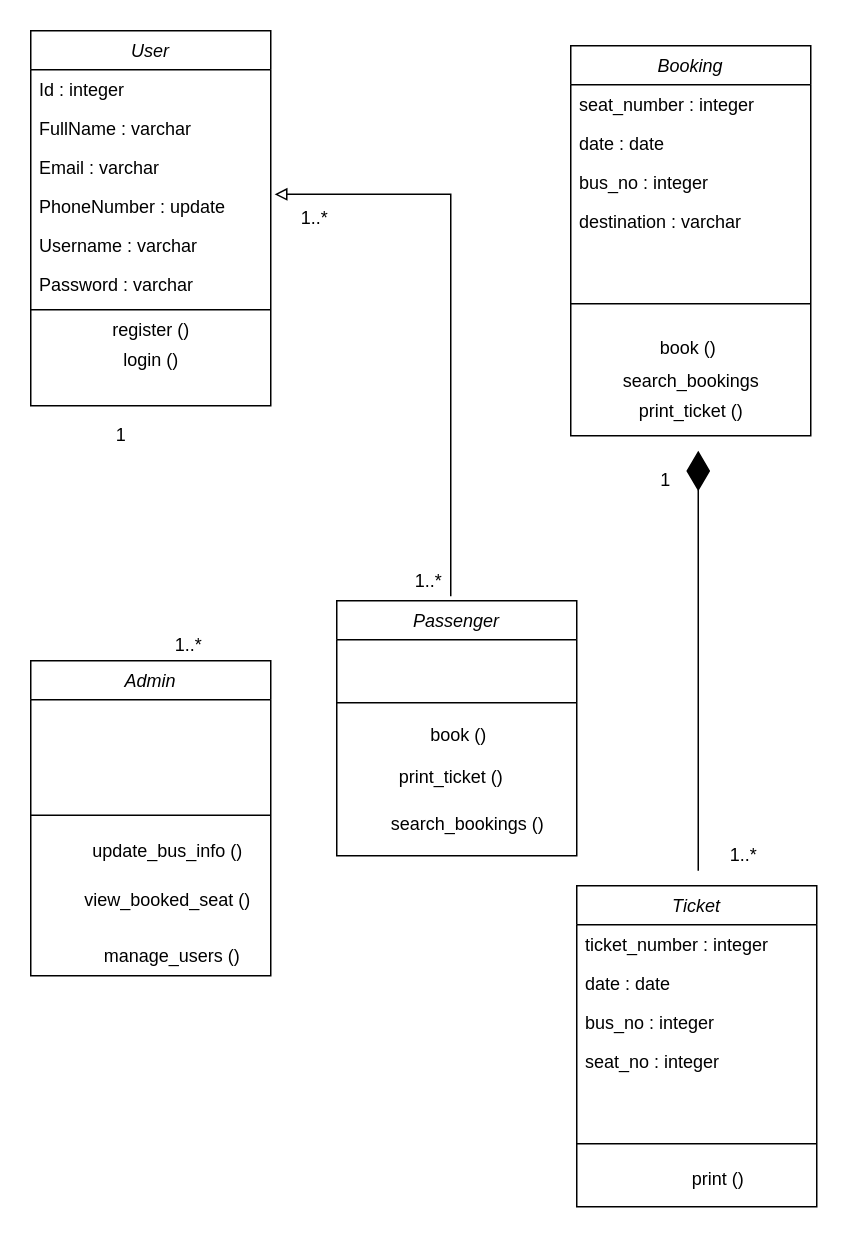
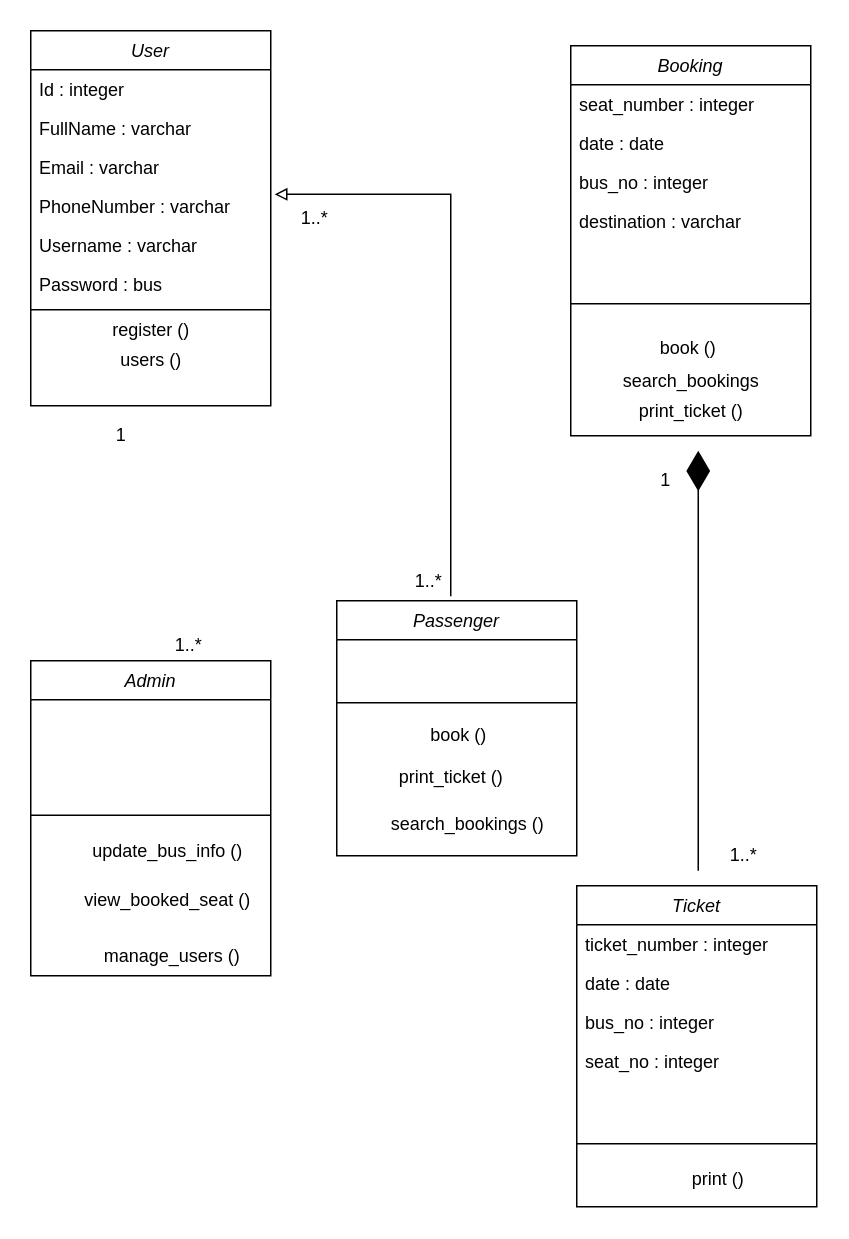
(133, 207) -> (138, 207)
(123, 285) -> (103, 285)
(152, 361) -> (152, 361)
